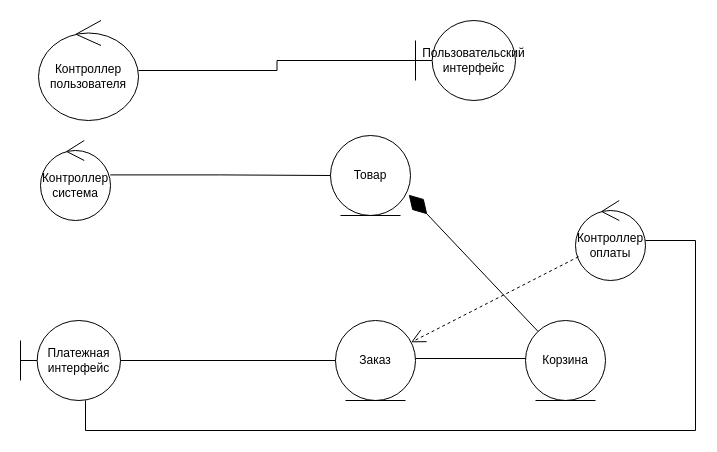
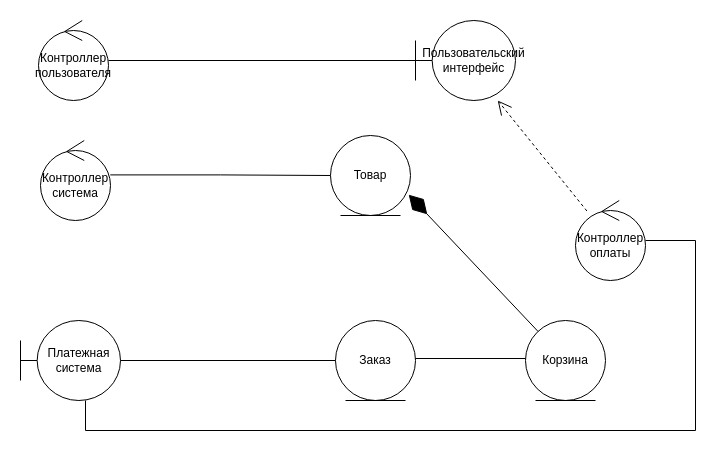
(89, 71) -> (74, 61)
(495, 299) -> (543, 157)
(79, 361) -> (79, 361)
